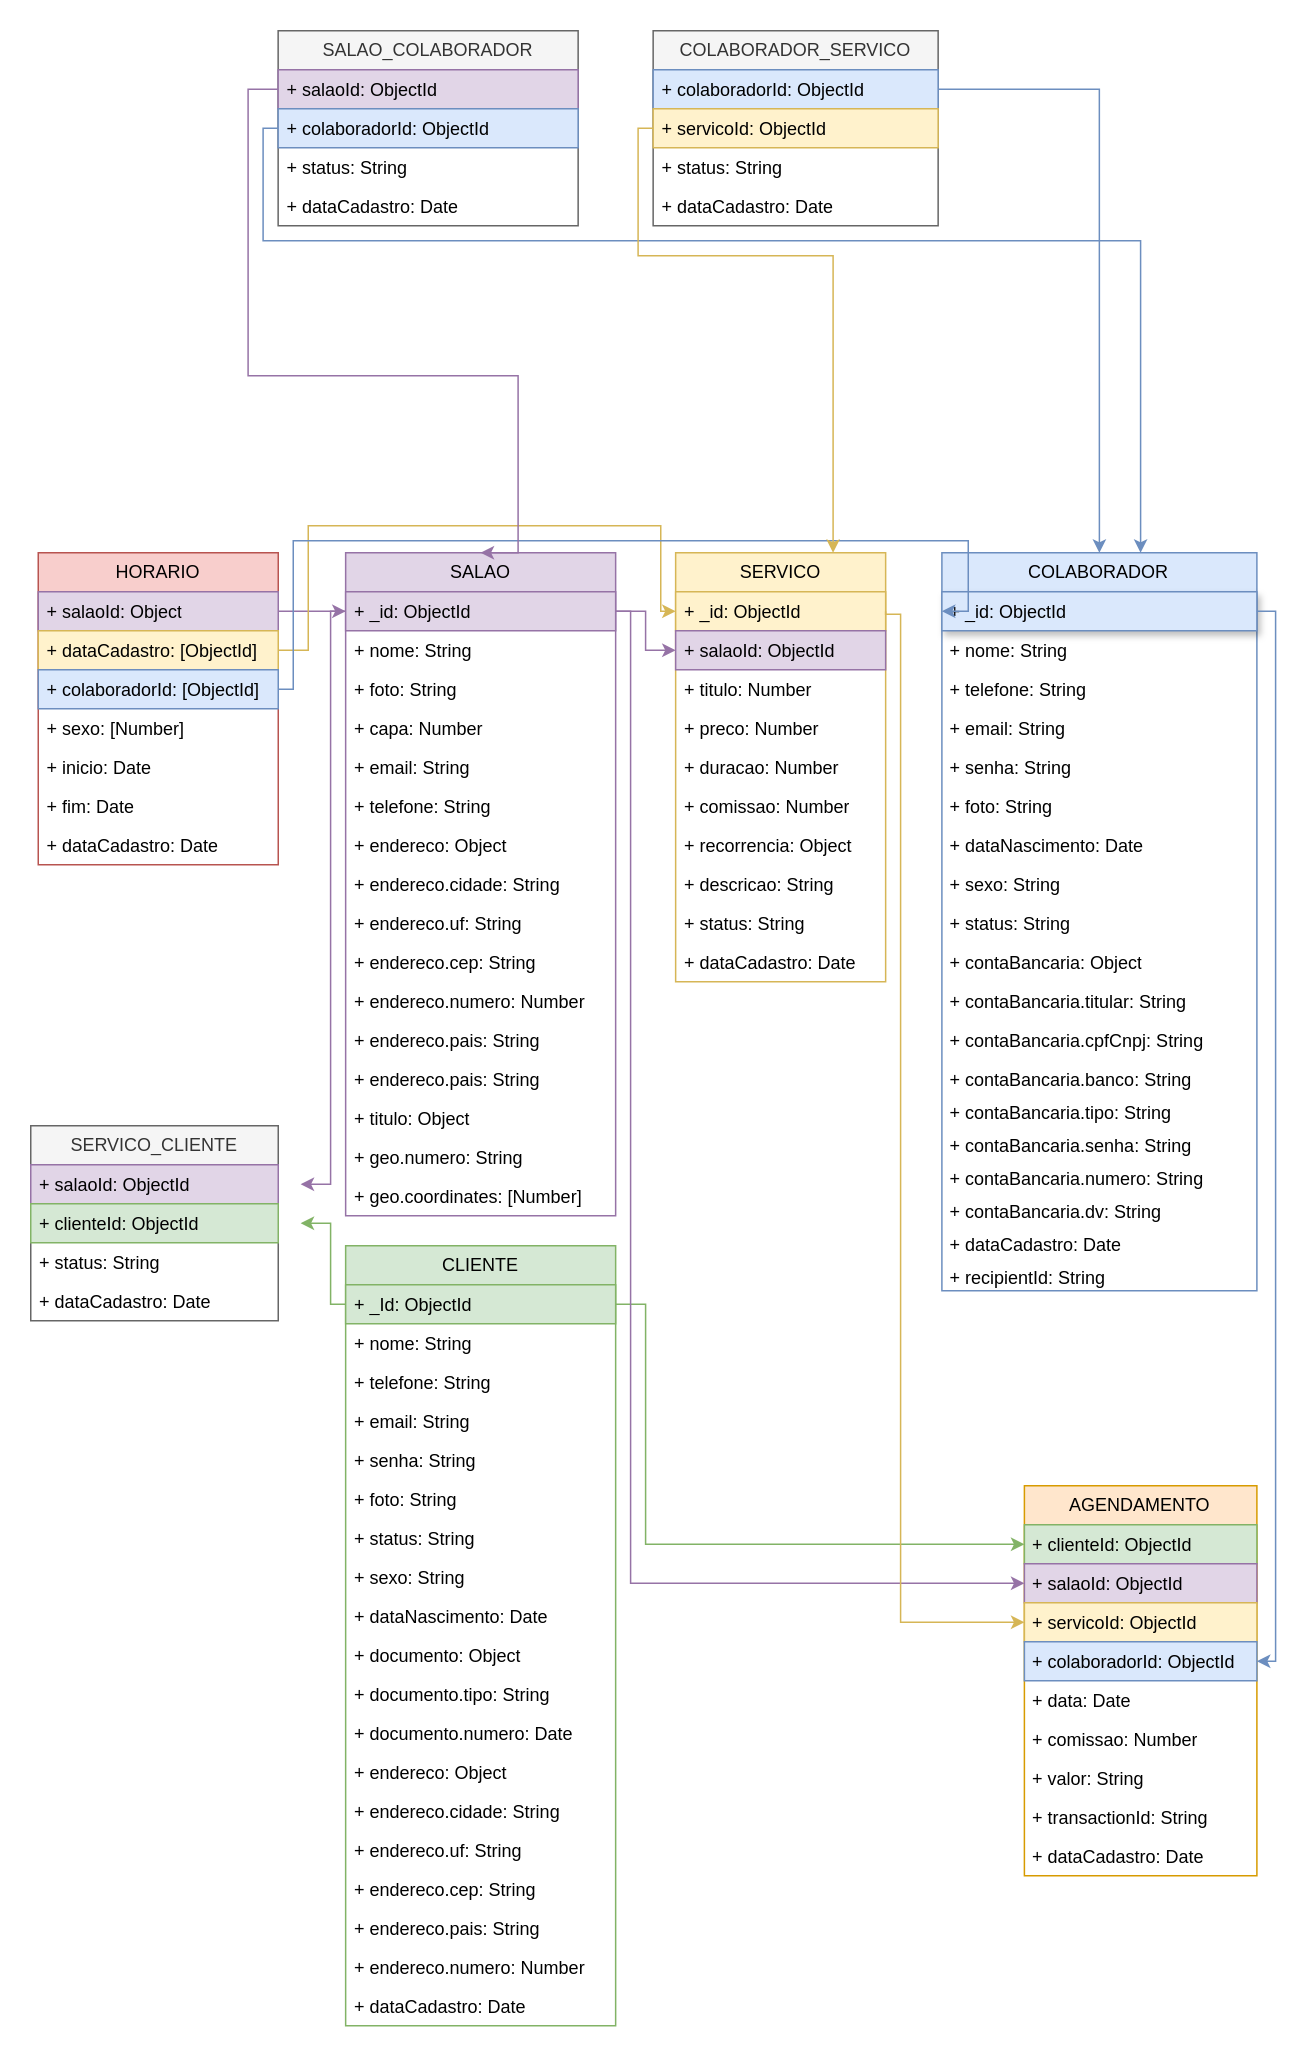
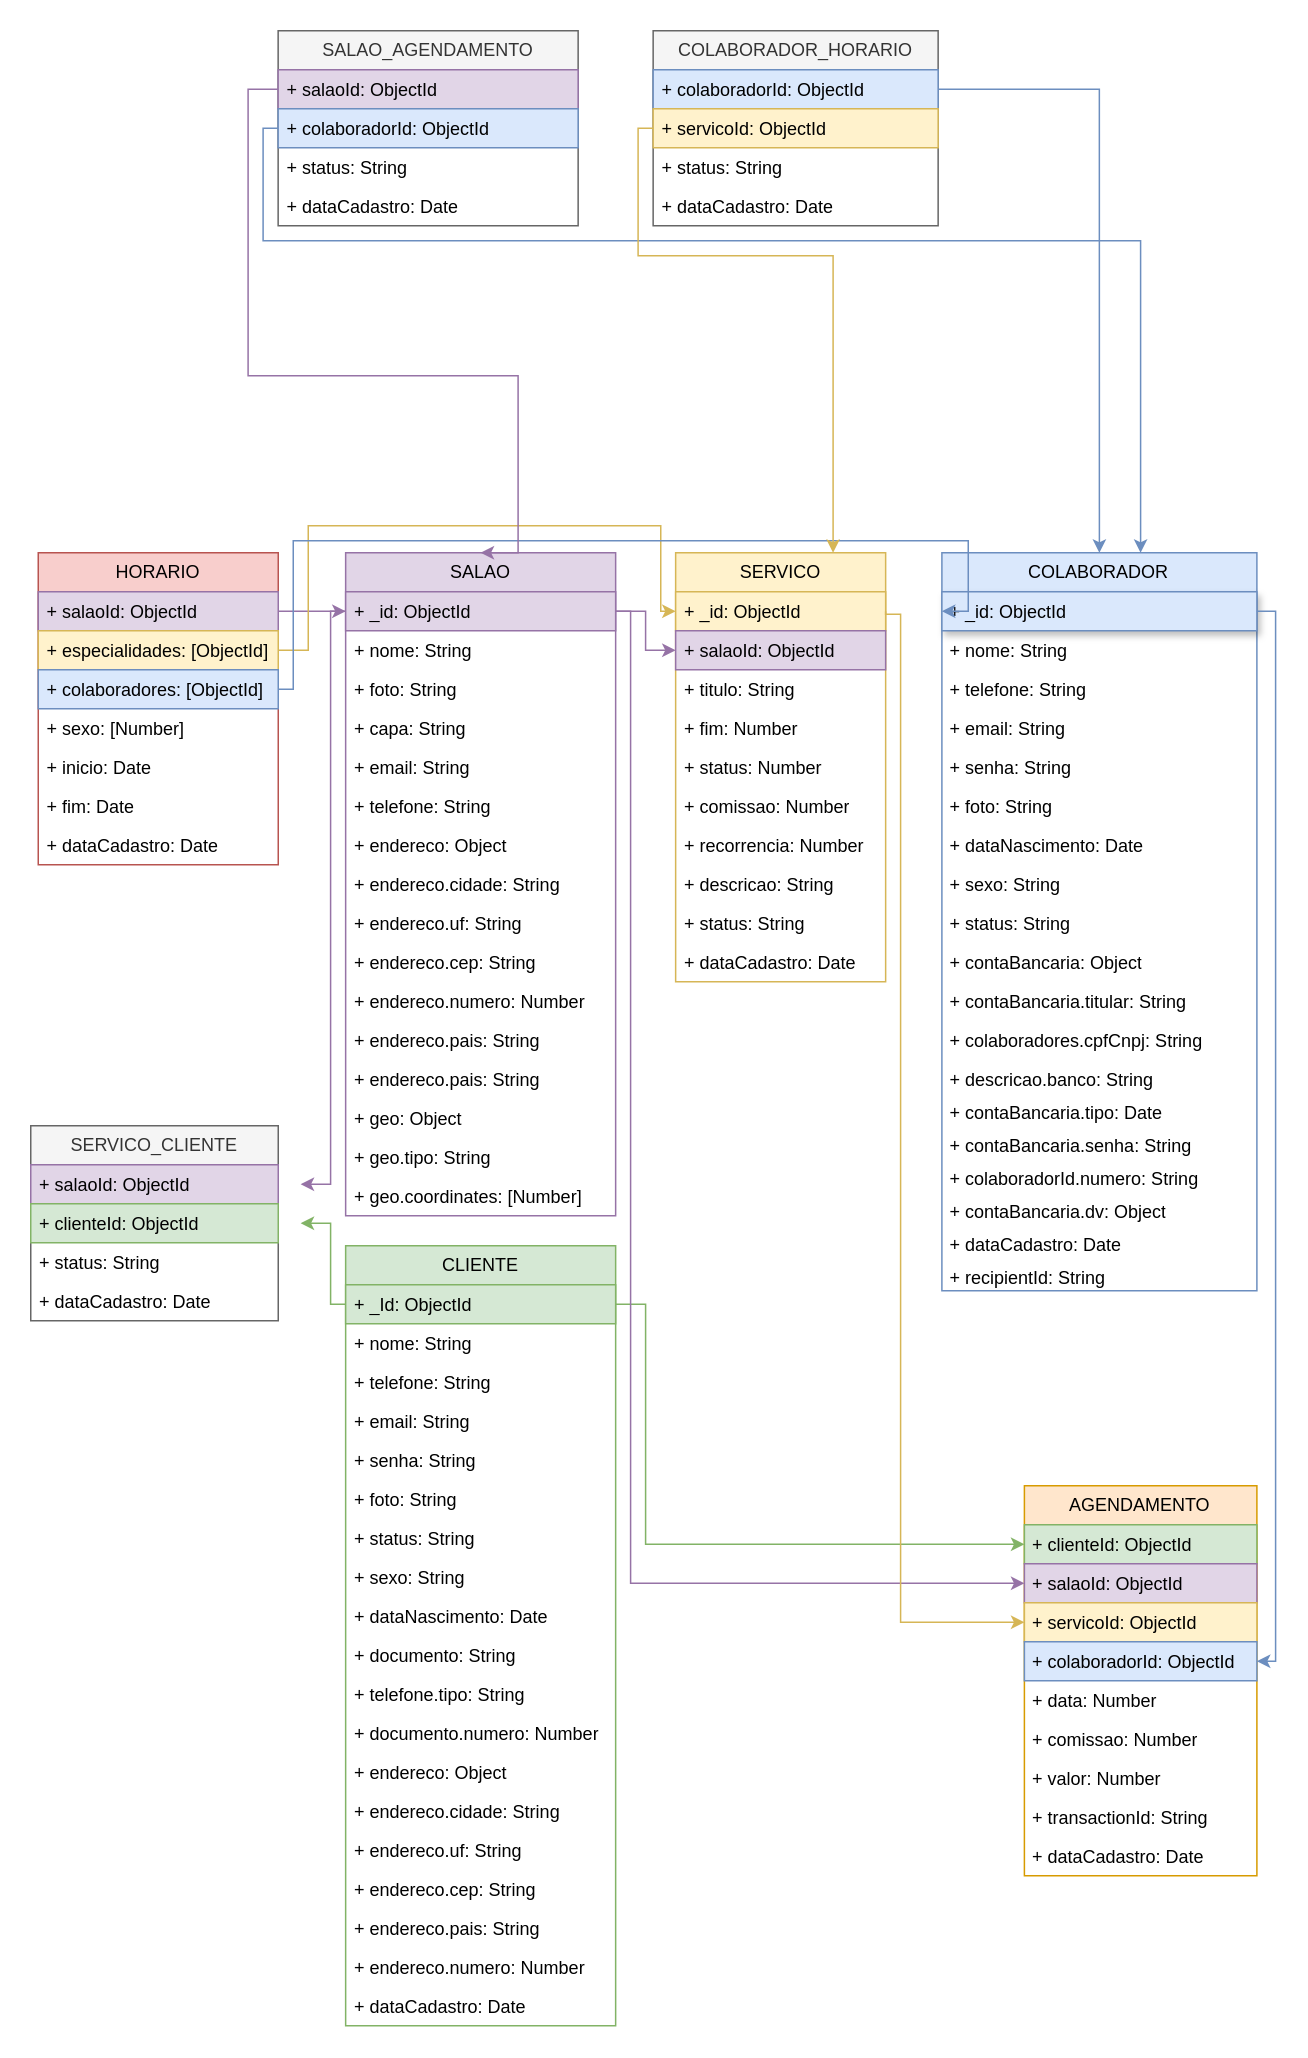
(428, 50) -> (428, 50)
(796, 50) -> (796, 50)
(124, 624) -> (134, 624)
(160, 663) -> (160, 663)
(754, 691) -> (751, 691)
(160, 702) -> (160, 702)
(418, 730) -> (416, 730)
(753, 730) -> (741, 730)
(763, 769) -> (758, 769)
(781, 847) -> (781, 847)
(1092, 1042) -> (1092, 1042)
(1082, 1081) -> (1062, 1081)
(1075, 1114) -> (1067, 1114)
(424, 1120) -> (413, 1120)
(444, 1159) -> (431, 1159)
(1087, 1180) -> (1087, 1180)
(1067, 1213) -> (1070, 1213)
(443, 1657) -> (441, 1657)
(462, 1696) -> (454, 1696)
(1086, 1702) -> (1096, 1702)
(466, 1735) -> (476, 1735)
(1097, 1780) -> (1099, 1780)
